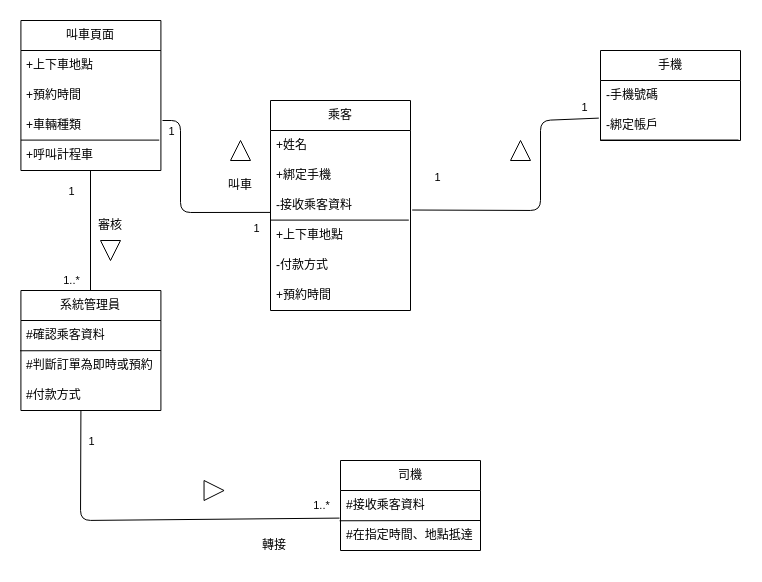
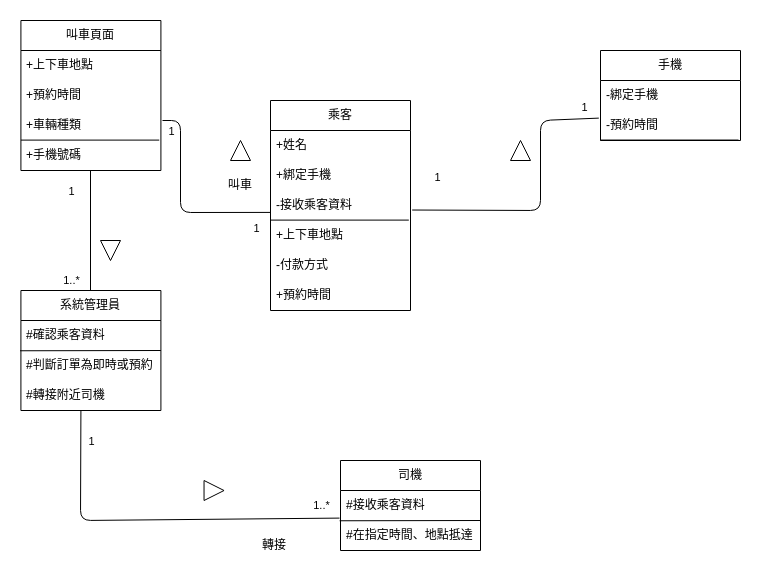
(634, 96) -> (634, 96)
(634, 126) -> (634, 126)
(60, 156) -> (54, 156)
(111, 226) -> none
(54, 396) -> (66, 396)
